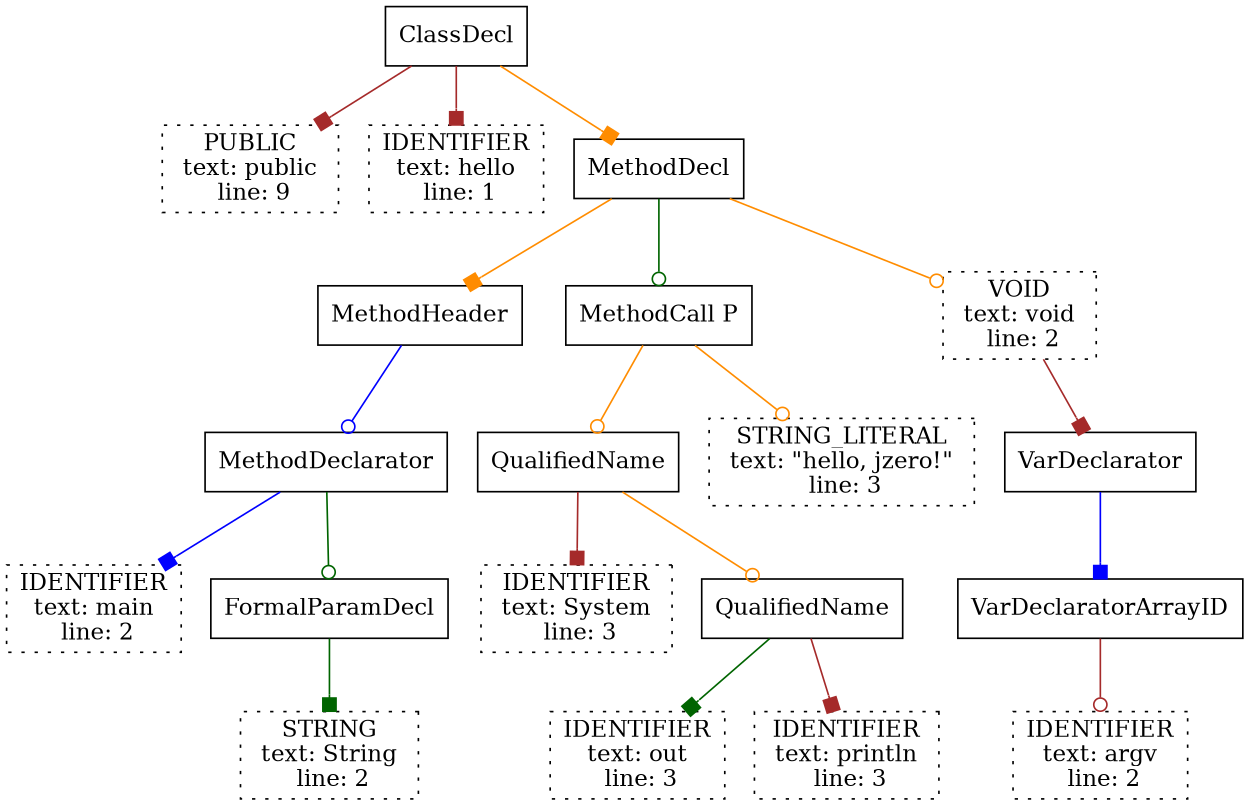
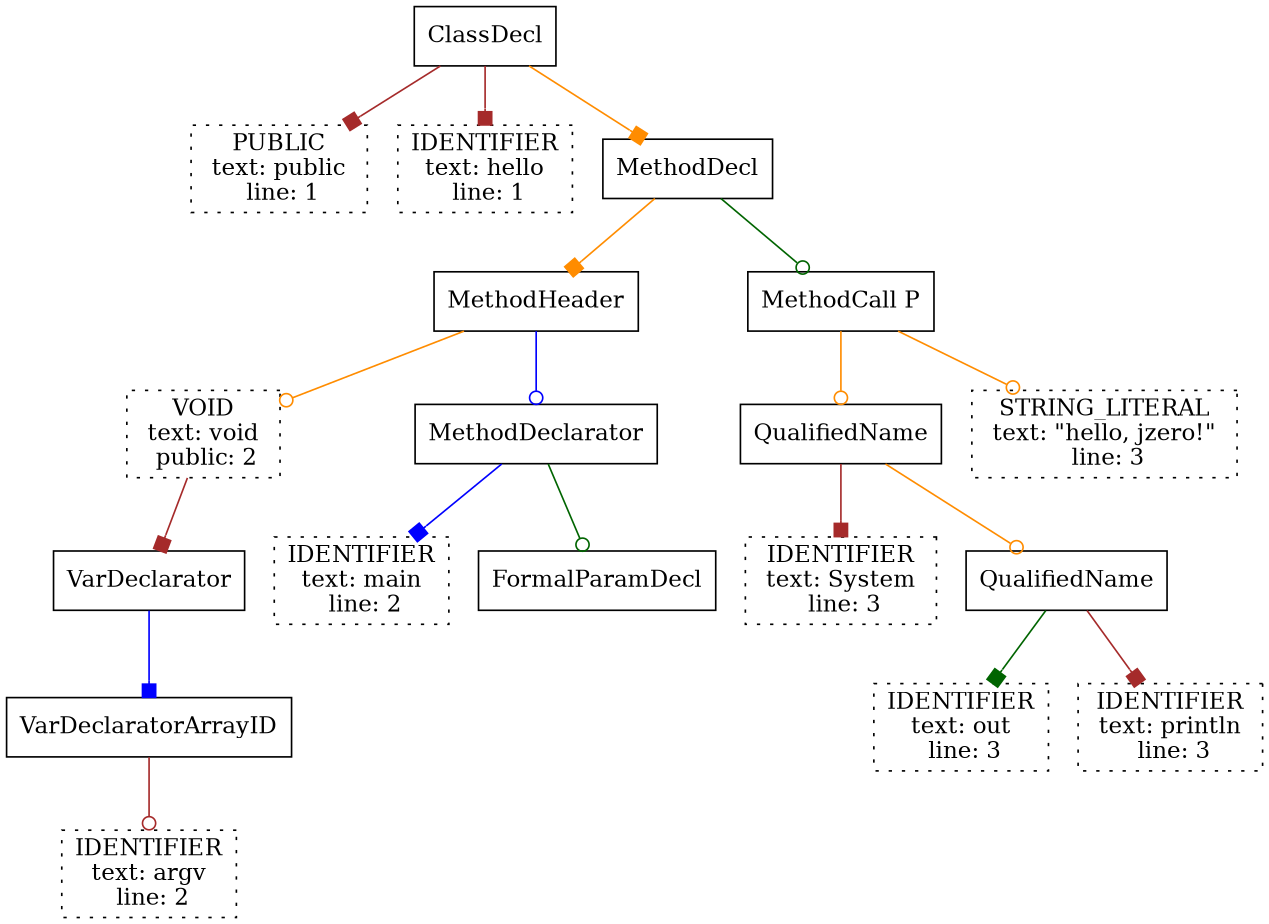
(250, 193) -> (279, 193)
(830, 238) -> (378, 364)
(1020, 339) -> (203, 458)
(329, 755) -> none
